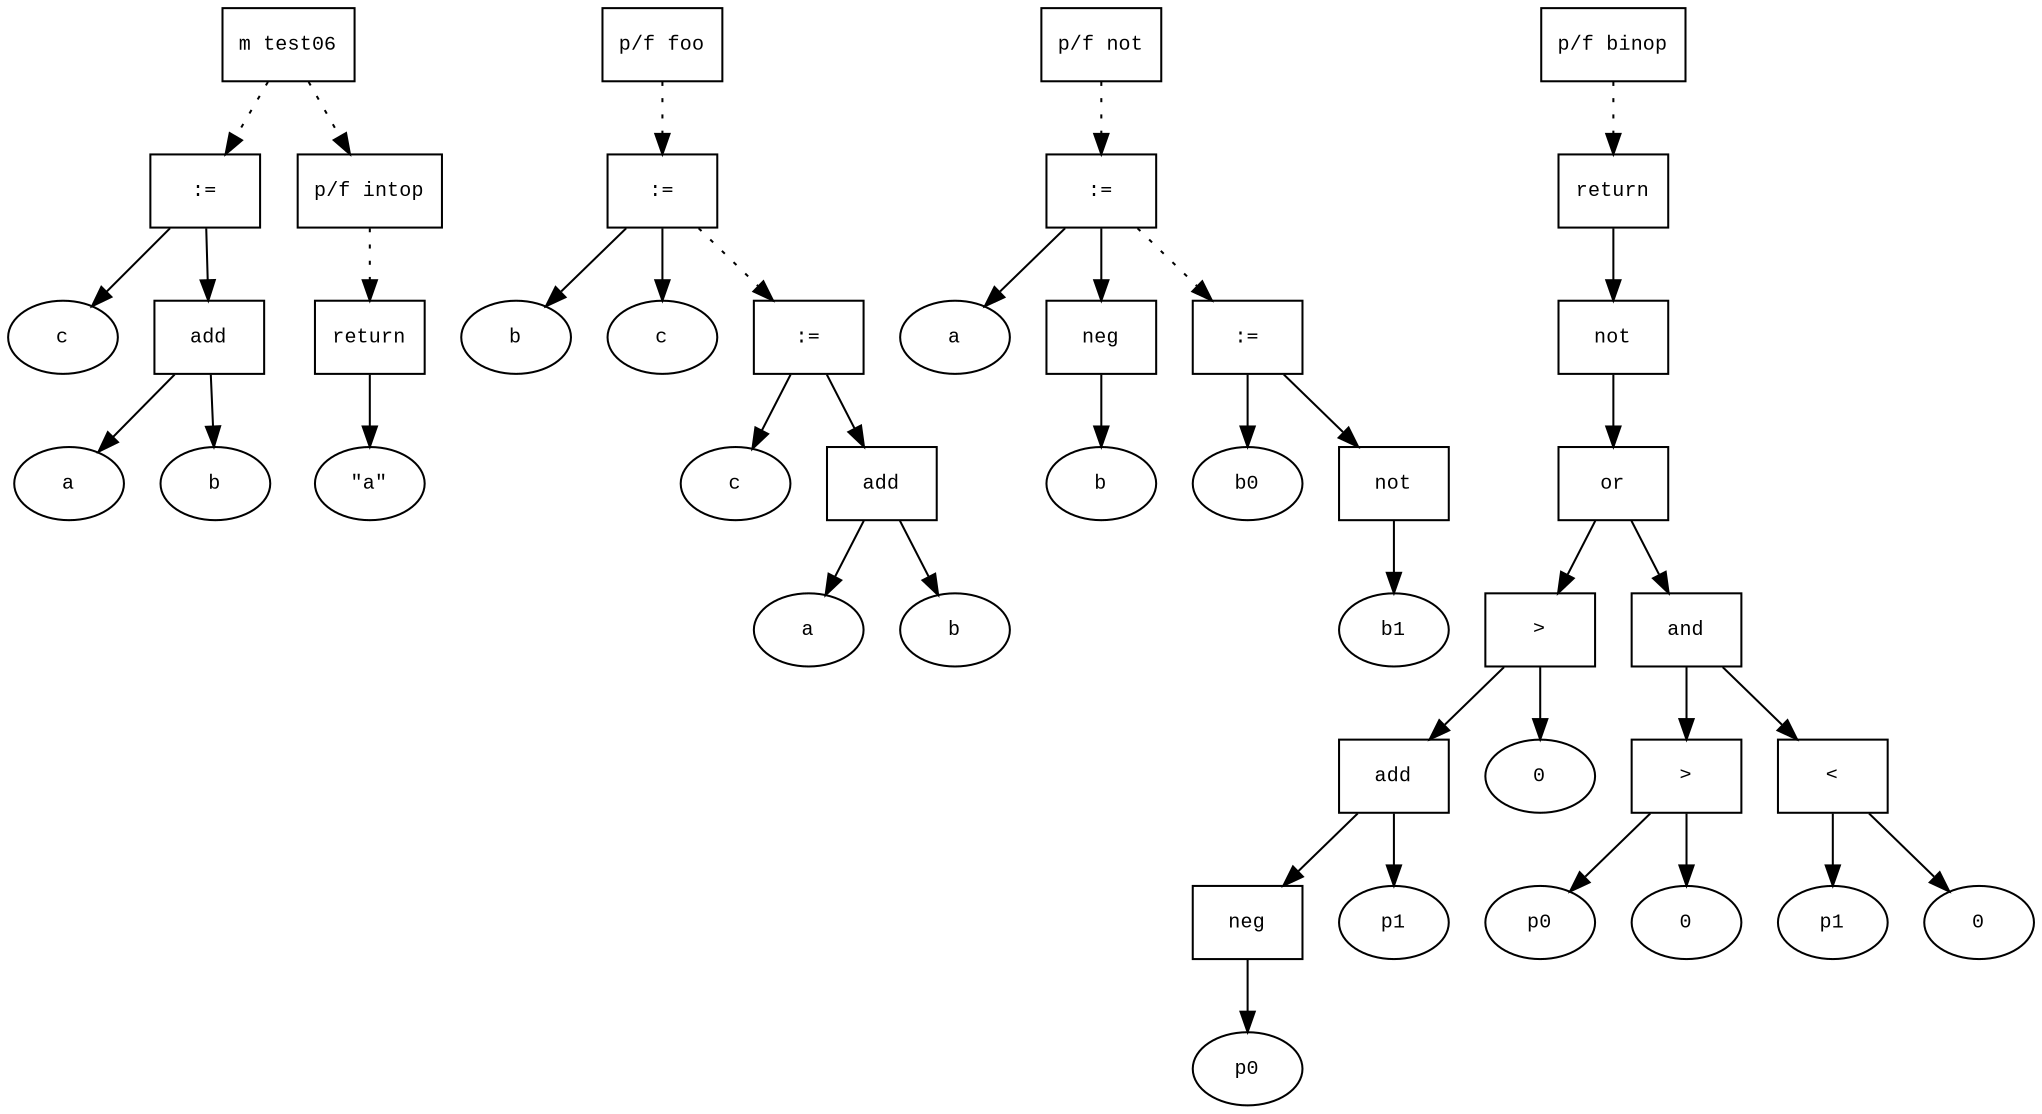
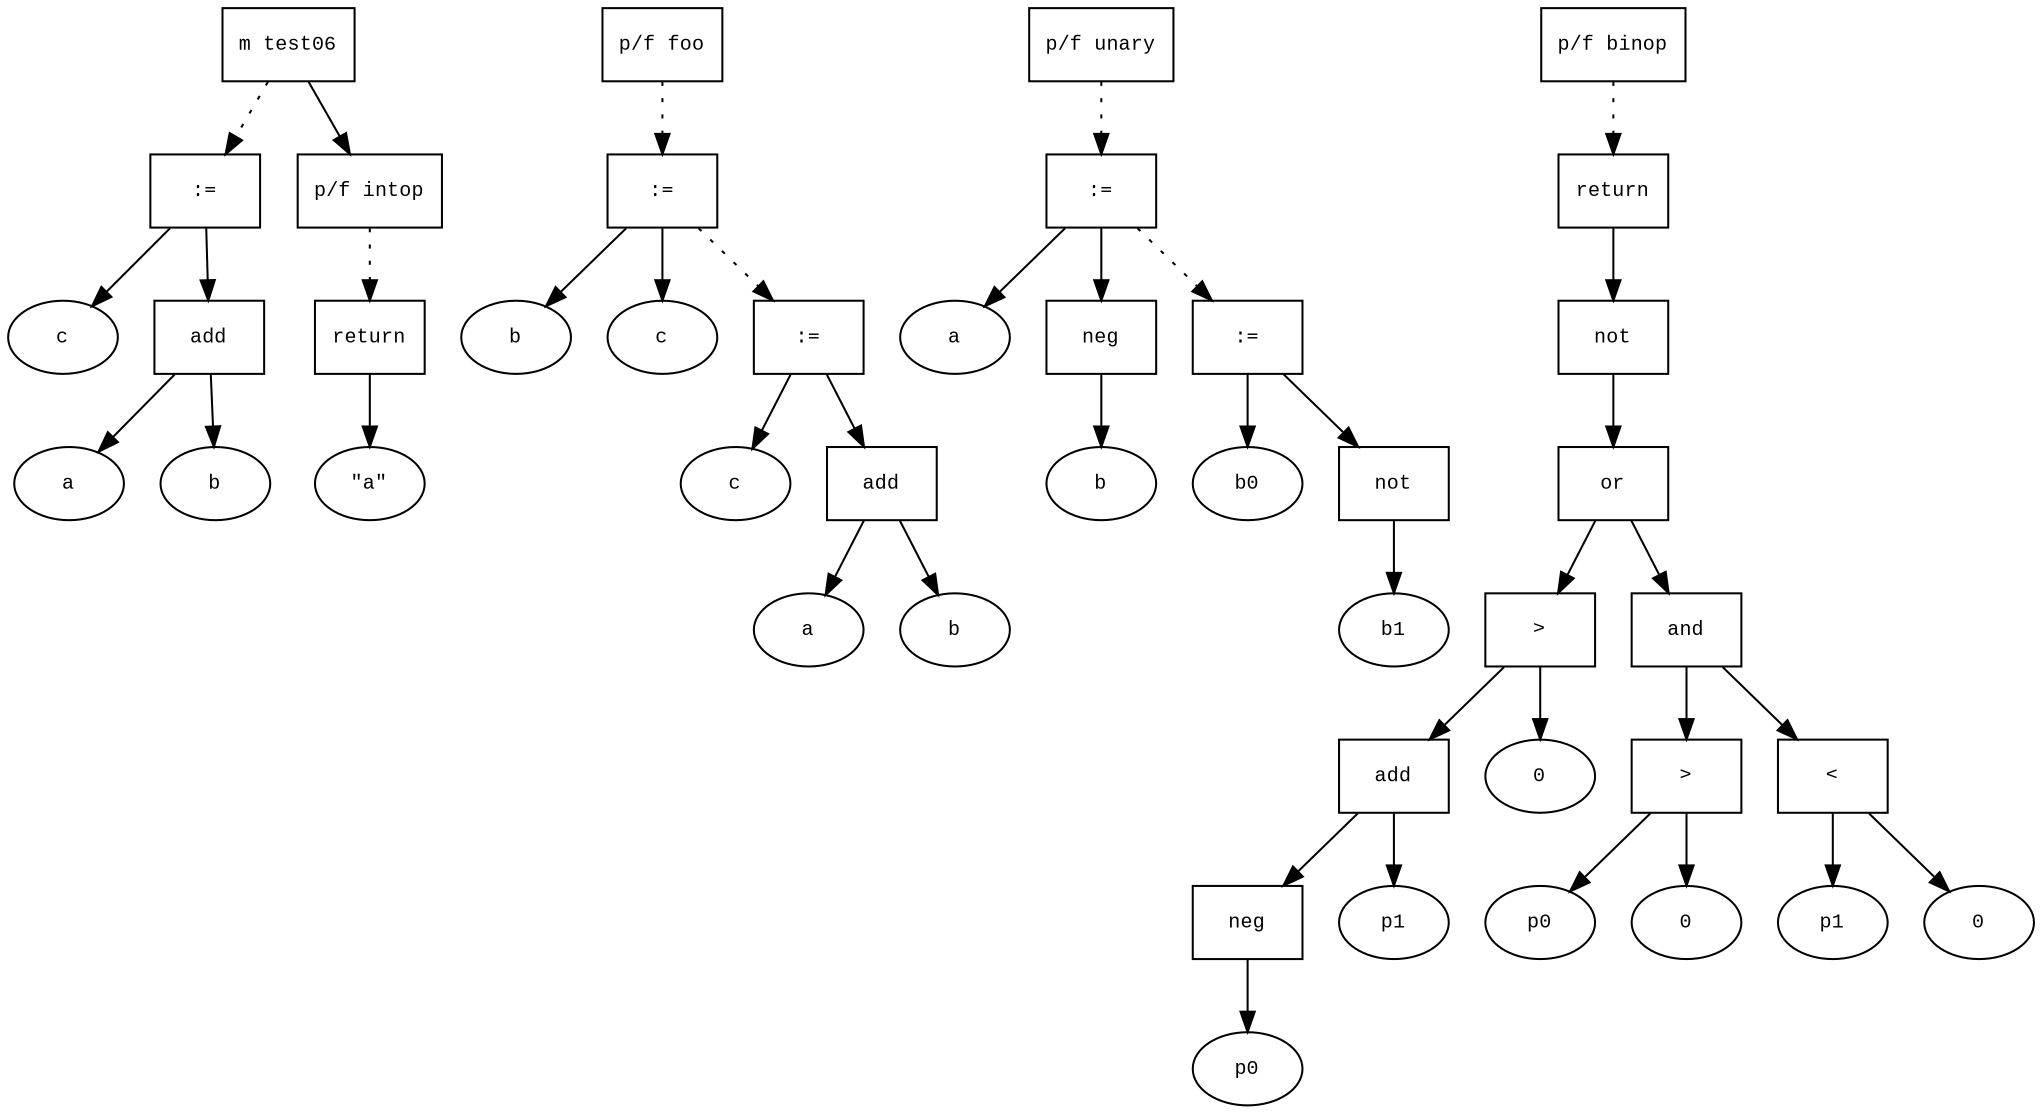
(1101, 45) -> (1101, 45)
(324, 109) -> (324, 109)
